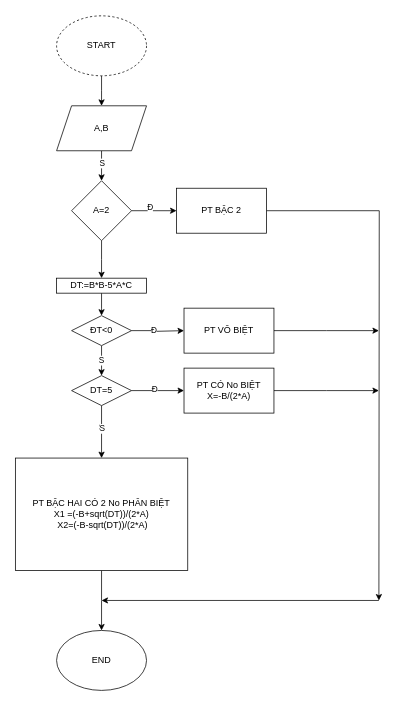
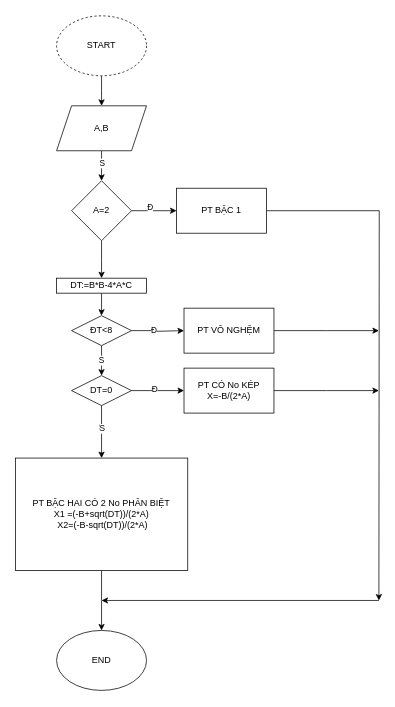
(222, 210) -> (222, 210)
(102, 285) -> (102, 285)
(102, 330) -> (102, 330)
(229, 330) -> (229, 330)
(102, 390) -> (102, 390)
(229, 390) -> (229, 390)
